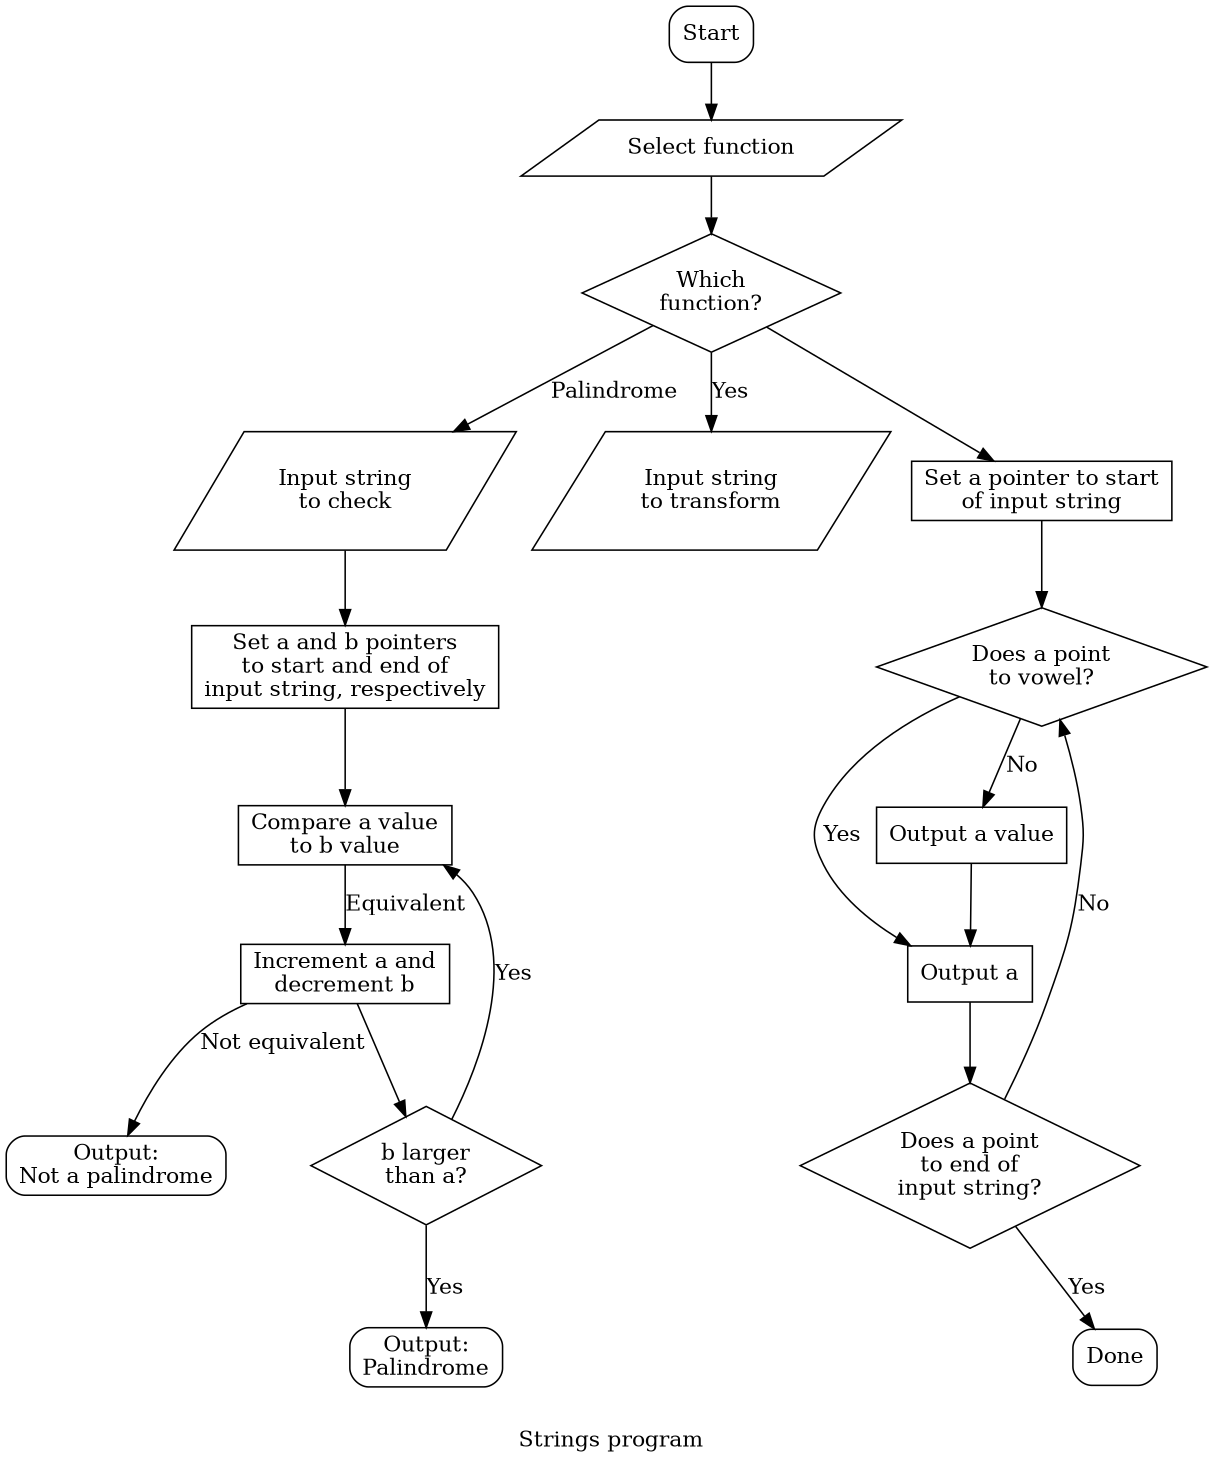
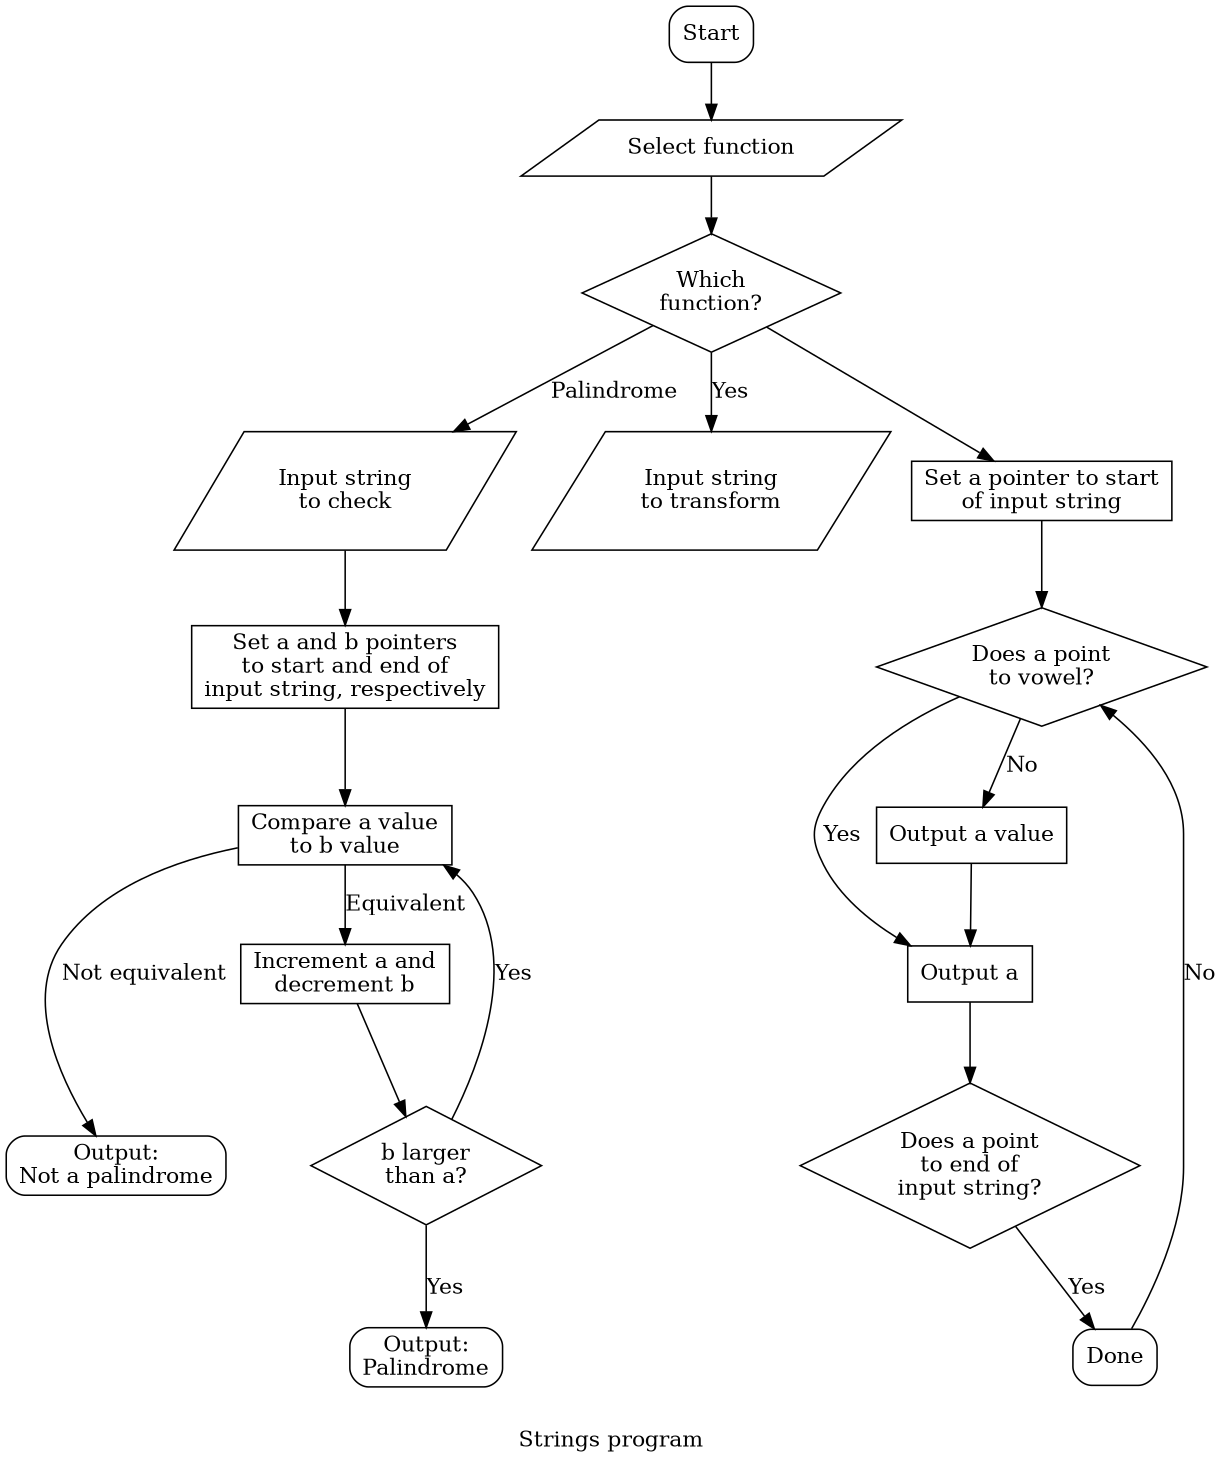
(1072, 922) -> (1184, 1015)
(180, 1052) -> (67, 938)
